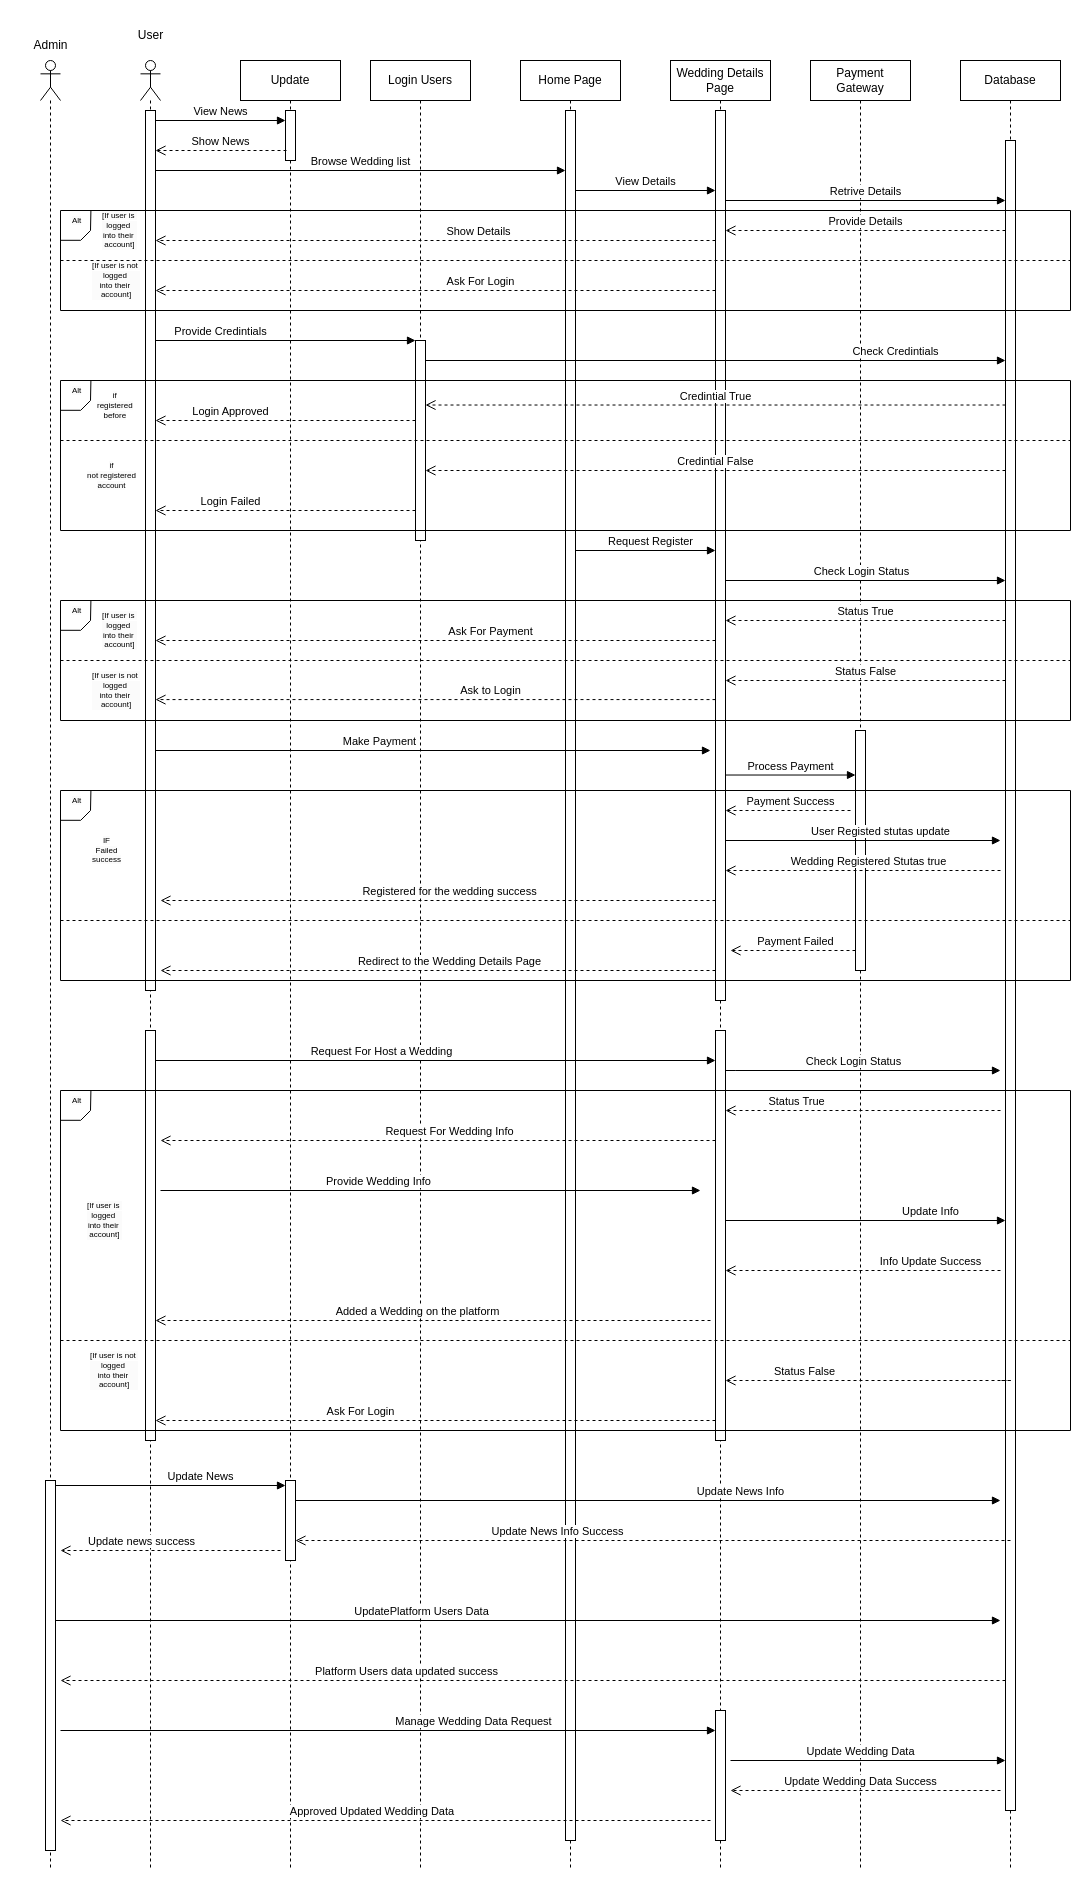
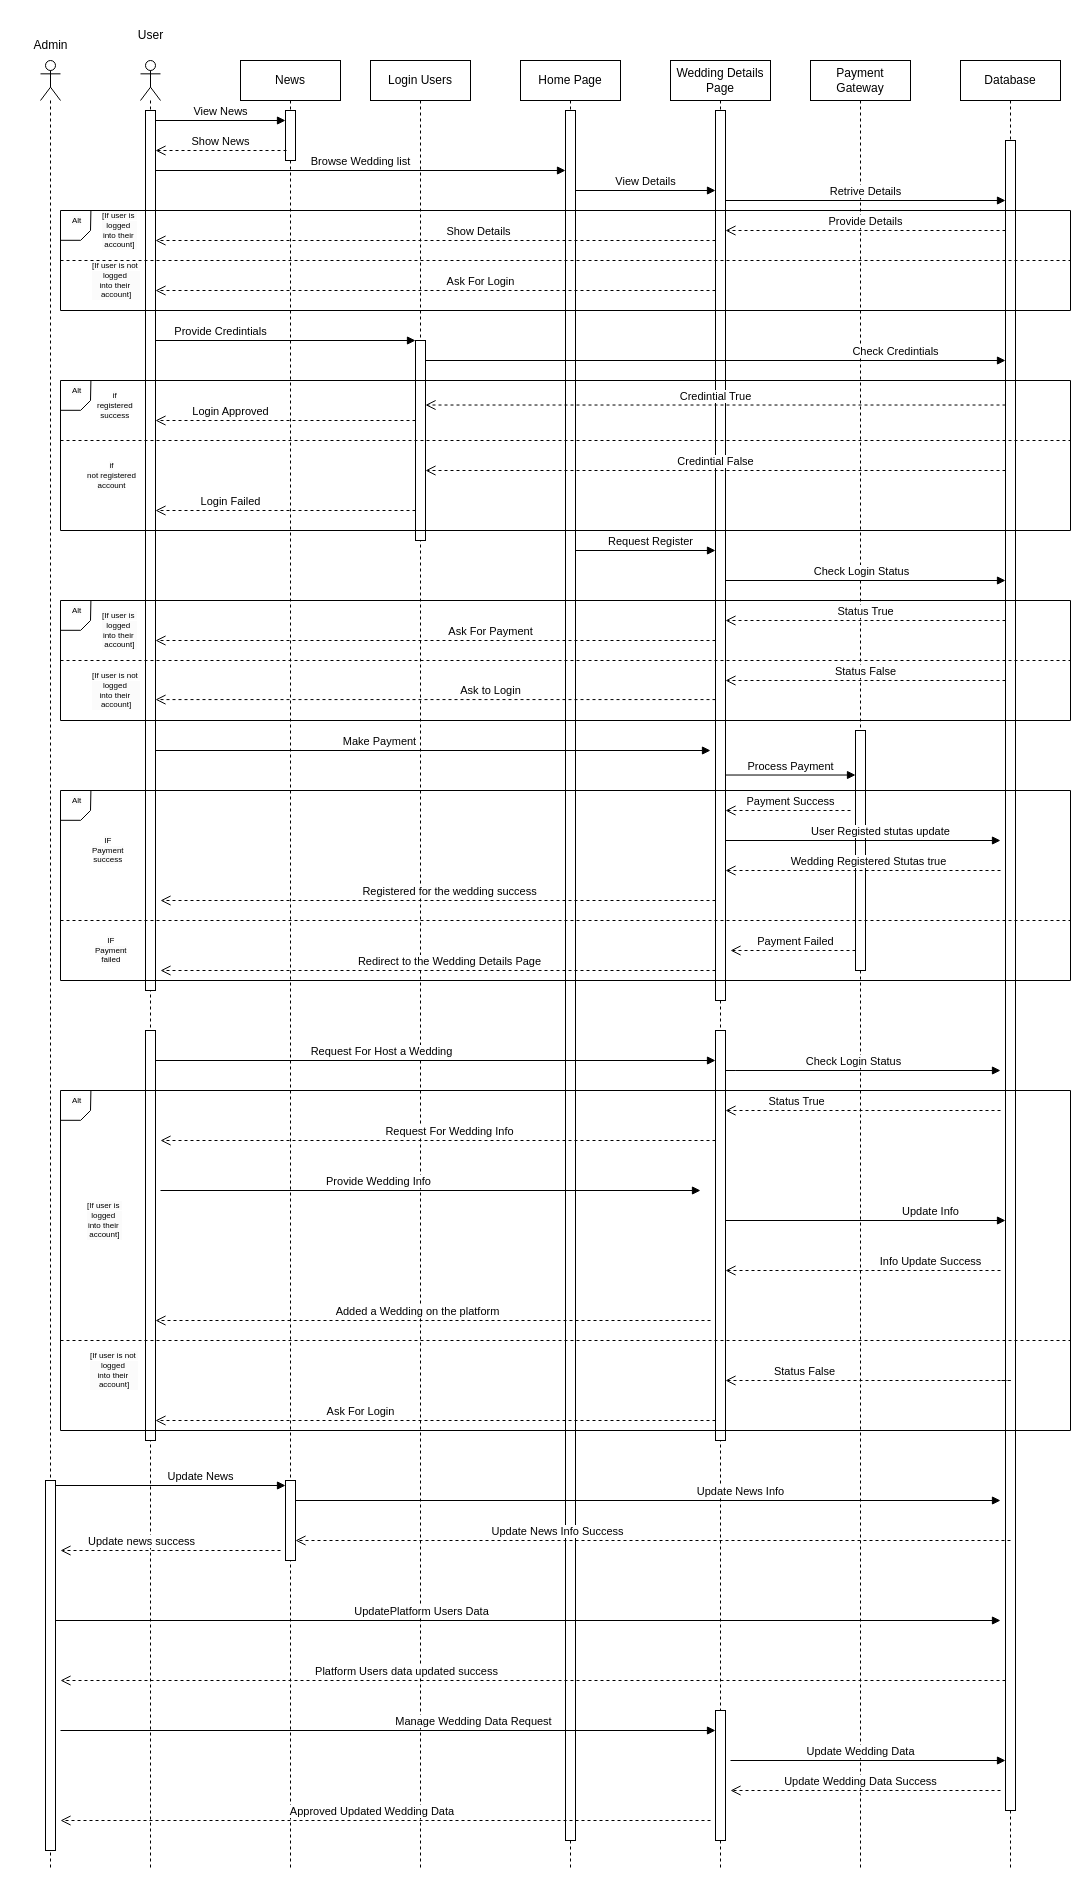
(291, 81) -> (291, 81)
(117, 411) -> (117, 411)
(108, 851) -> (108, 851)
none -> (113, 951)
